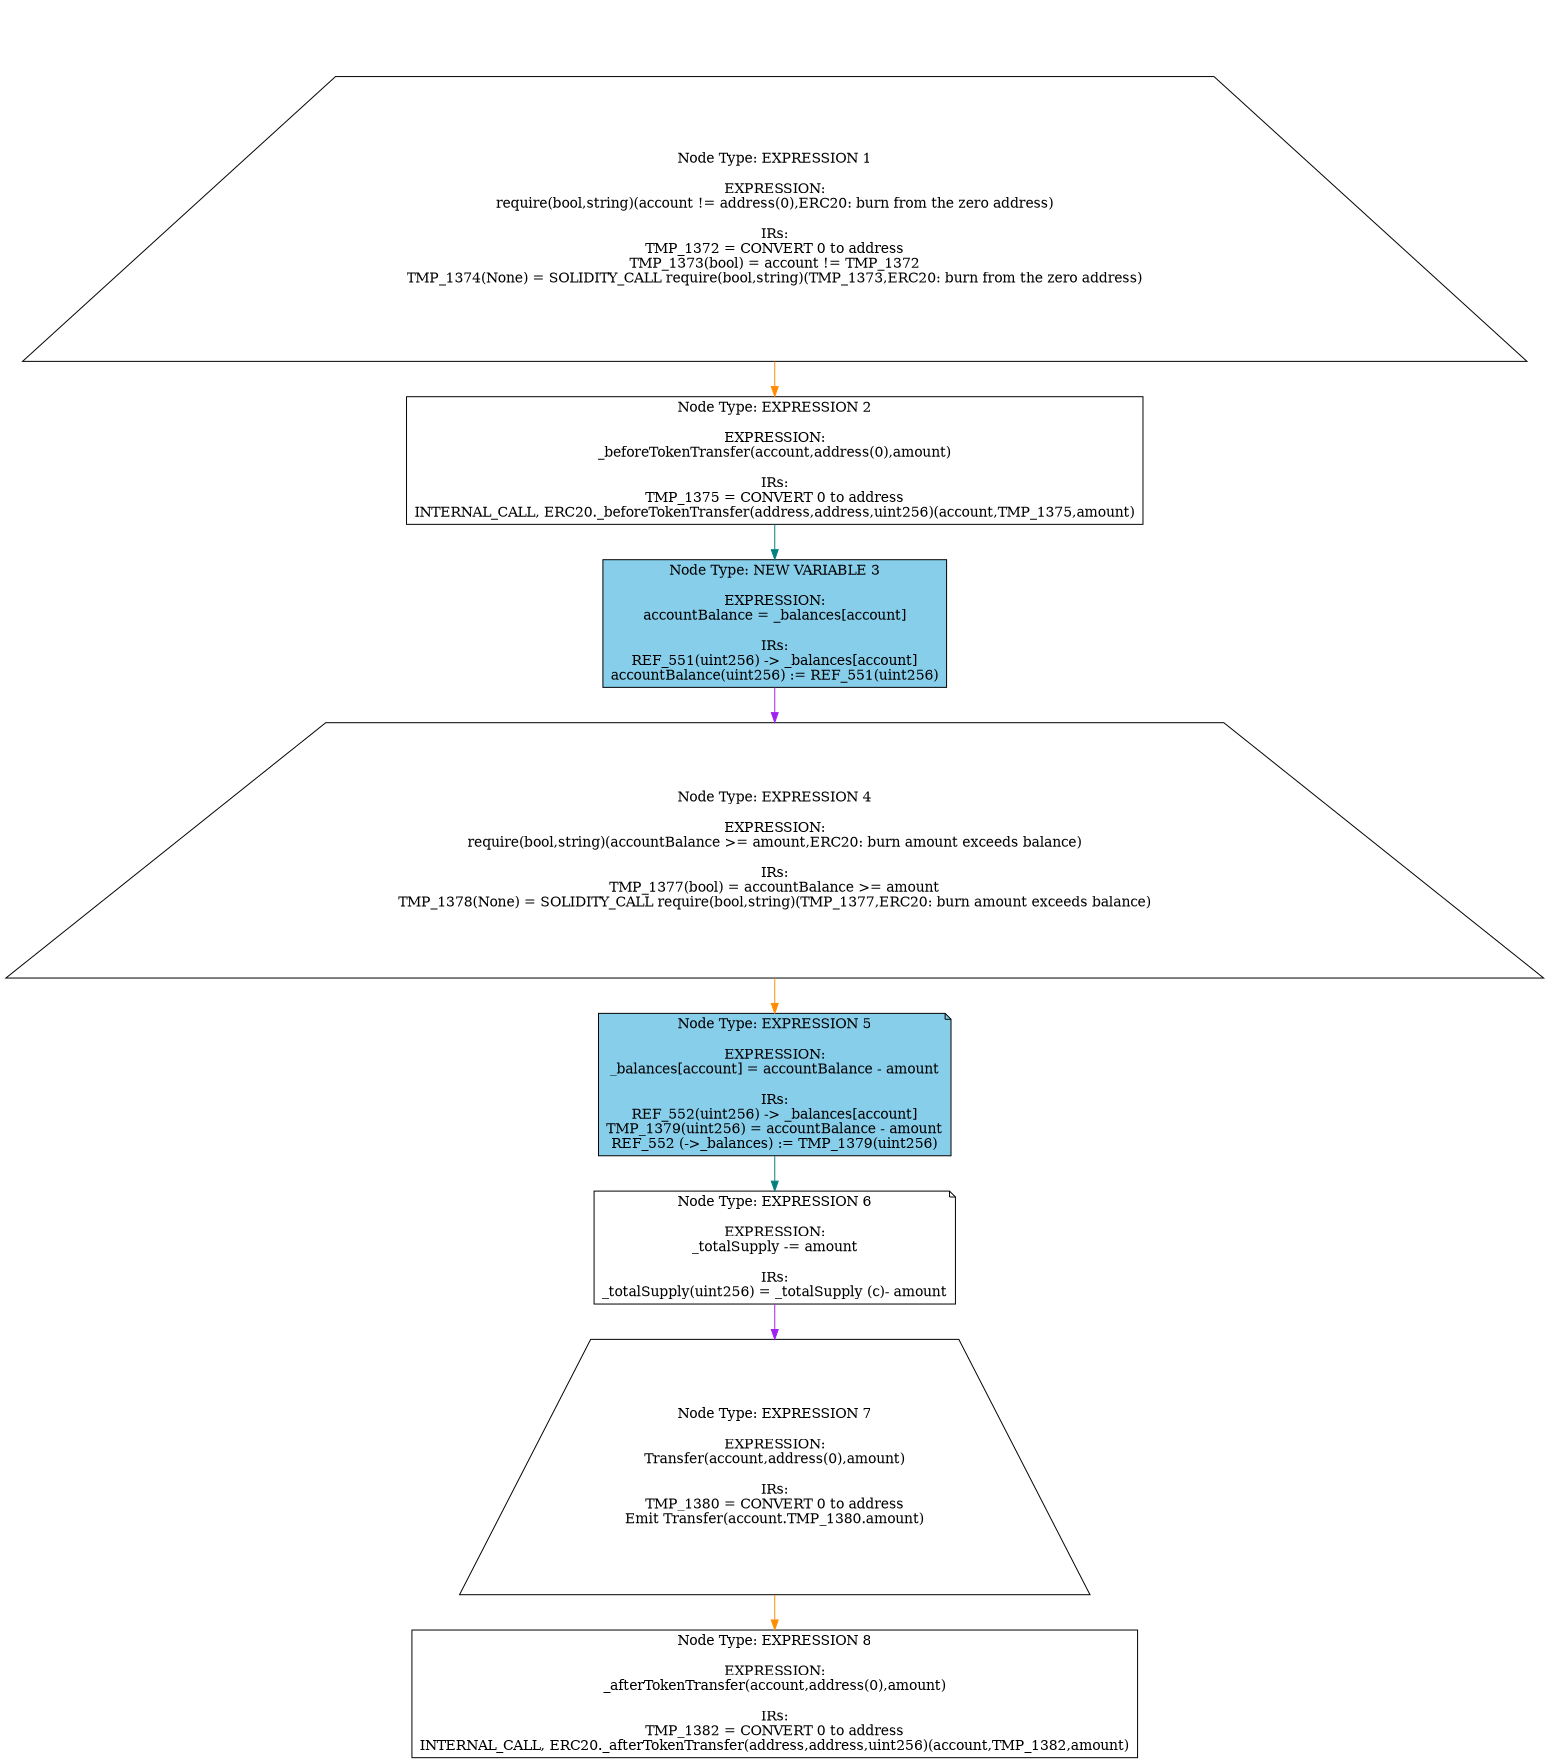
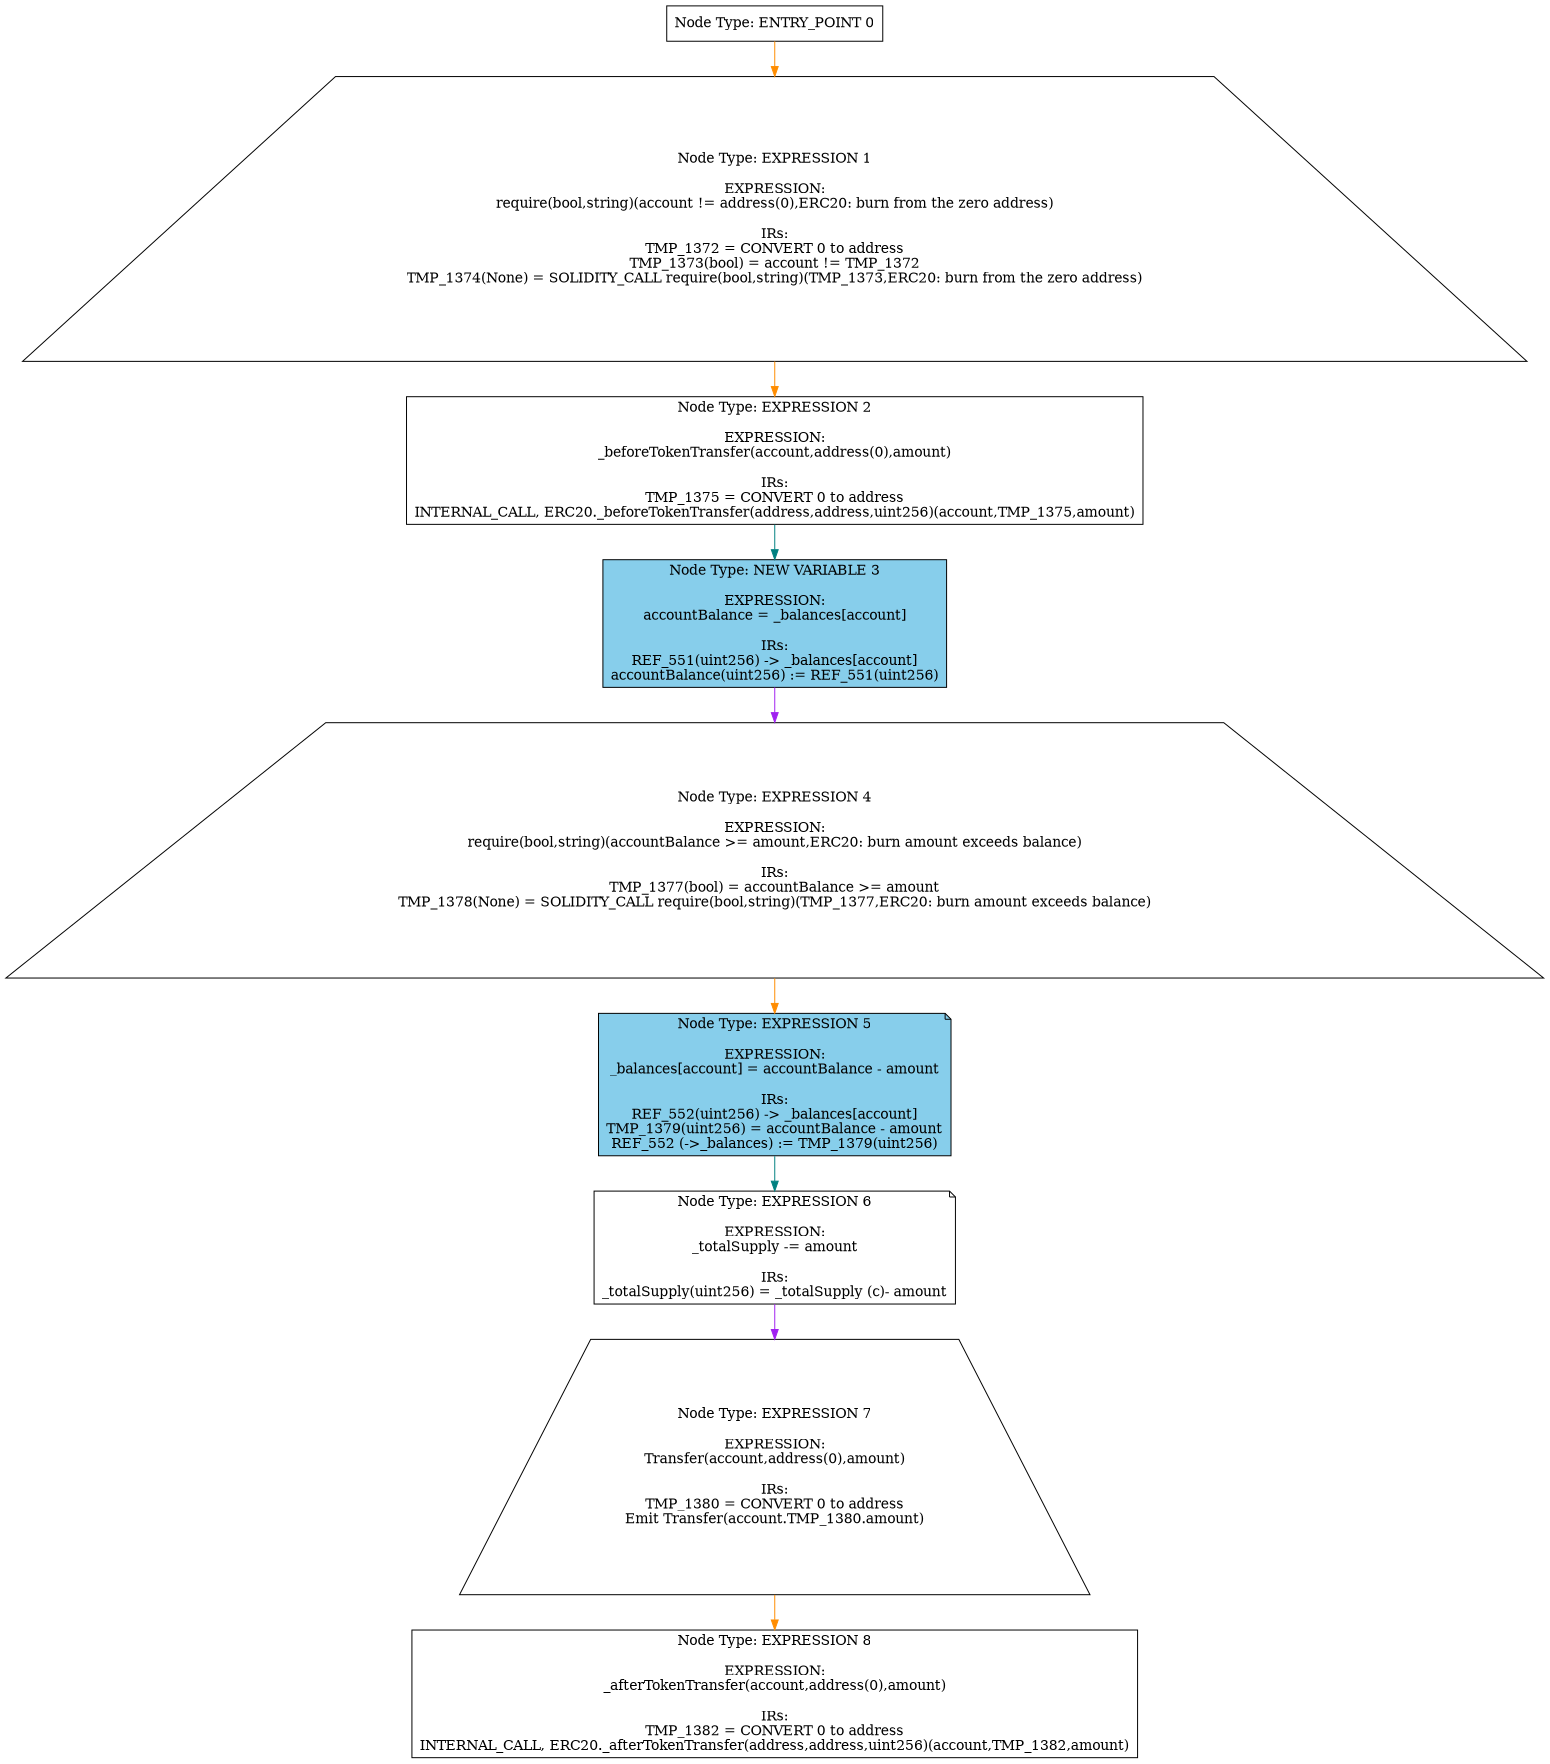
none -> (775, 24)
